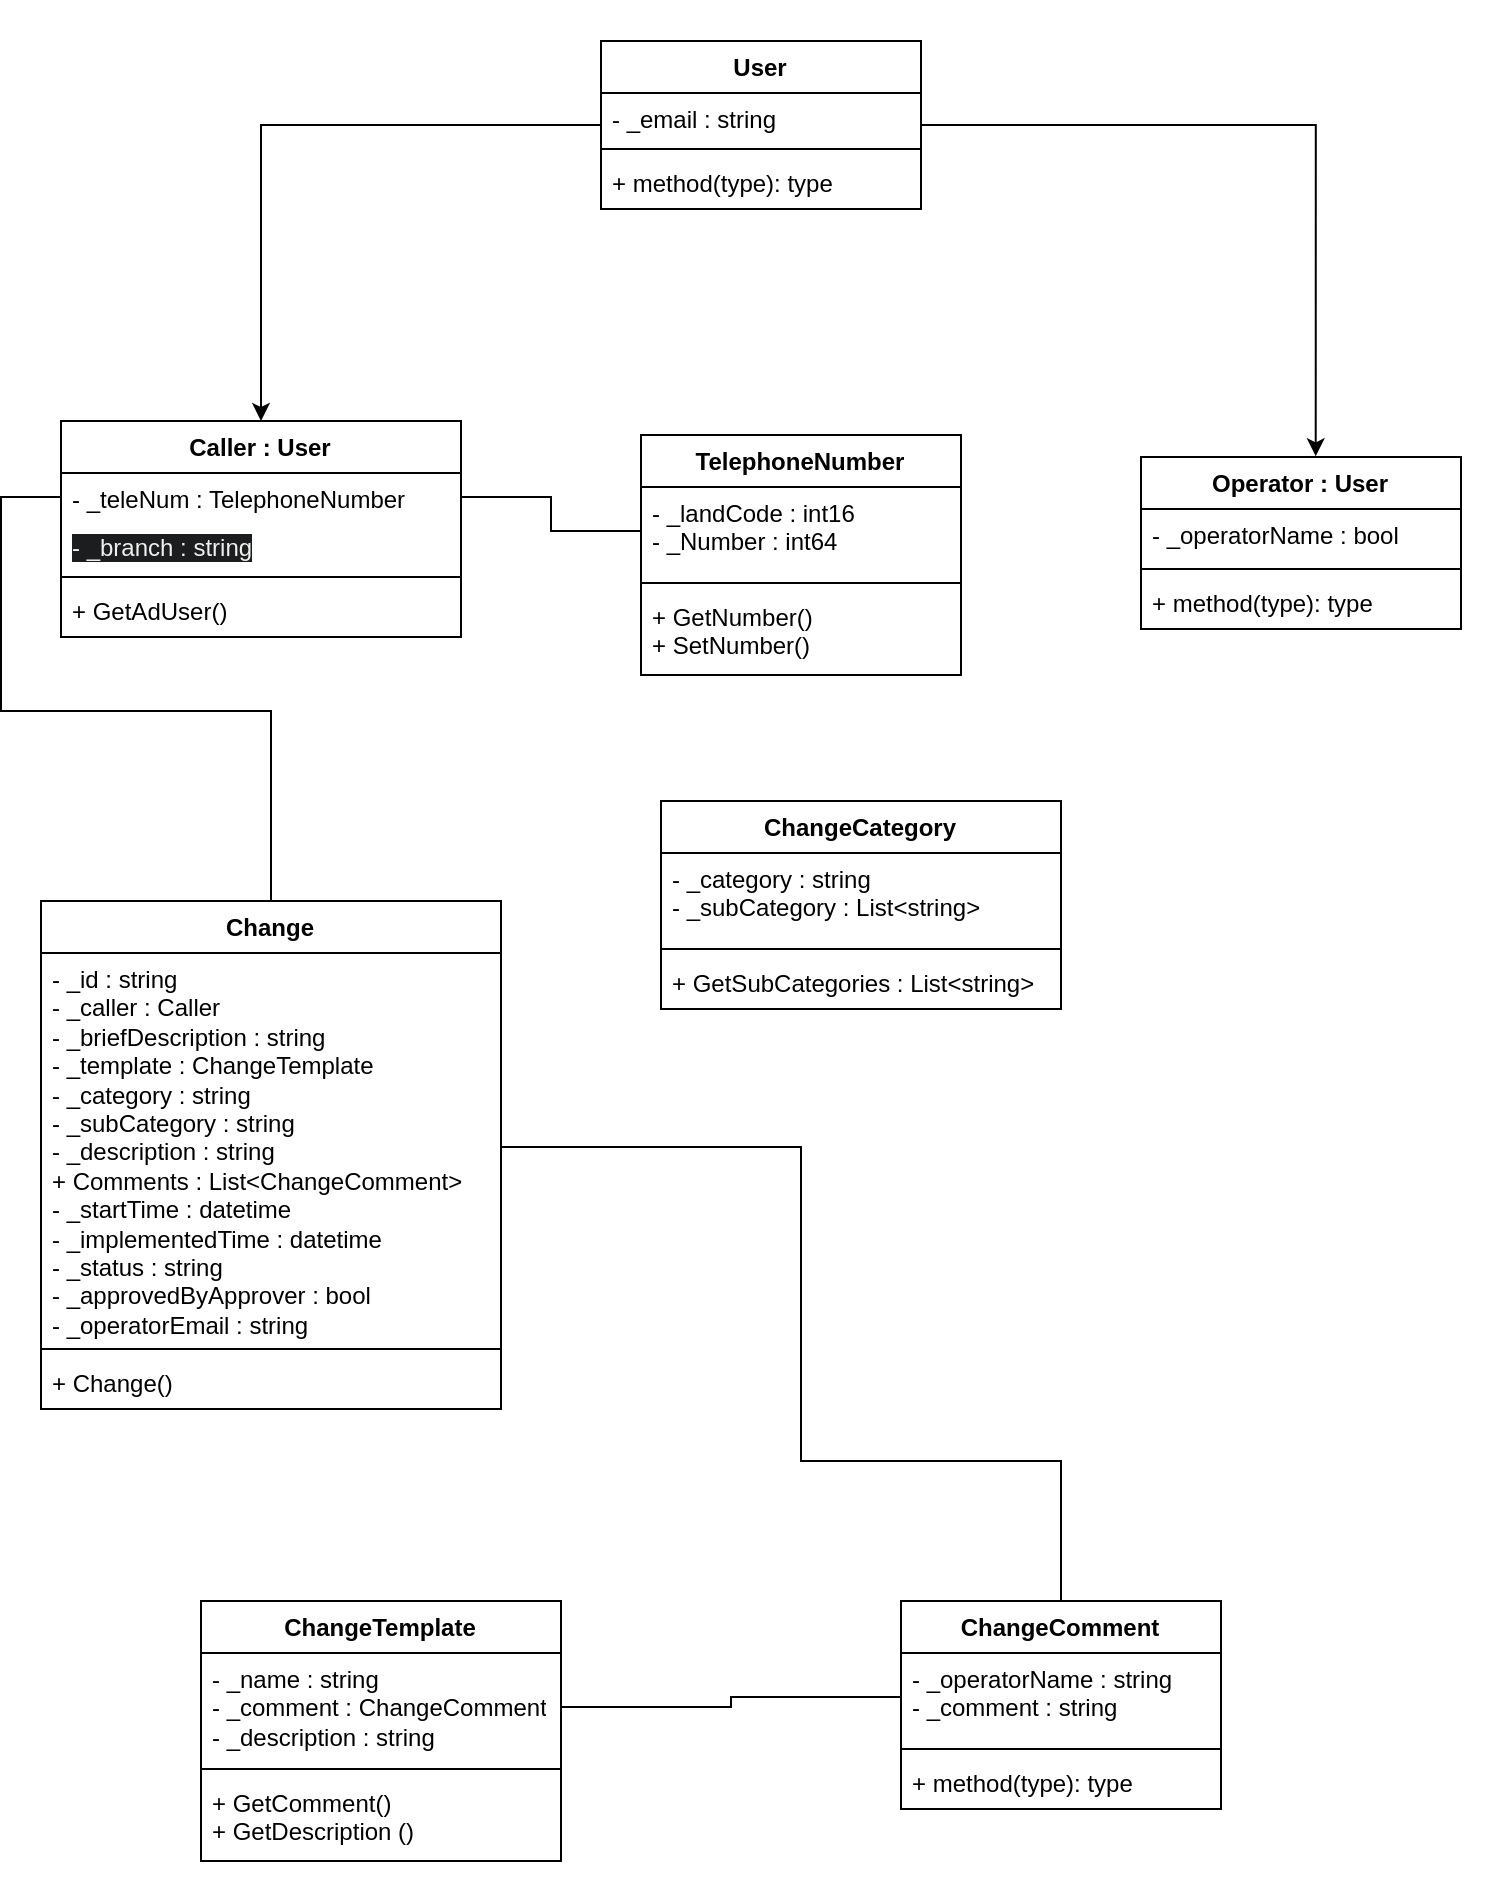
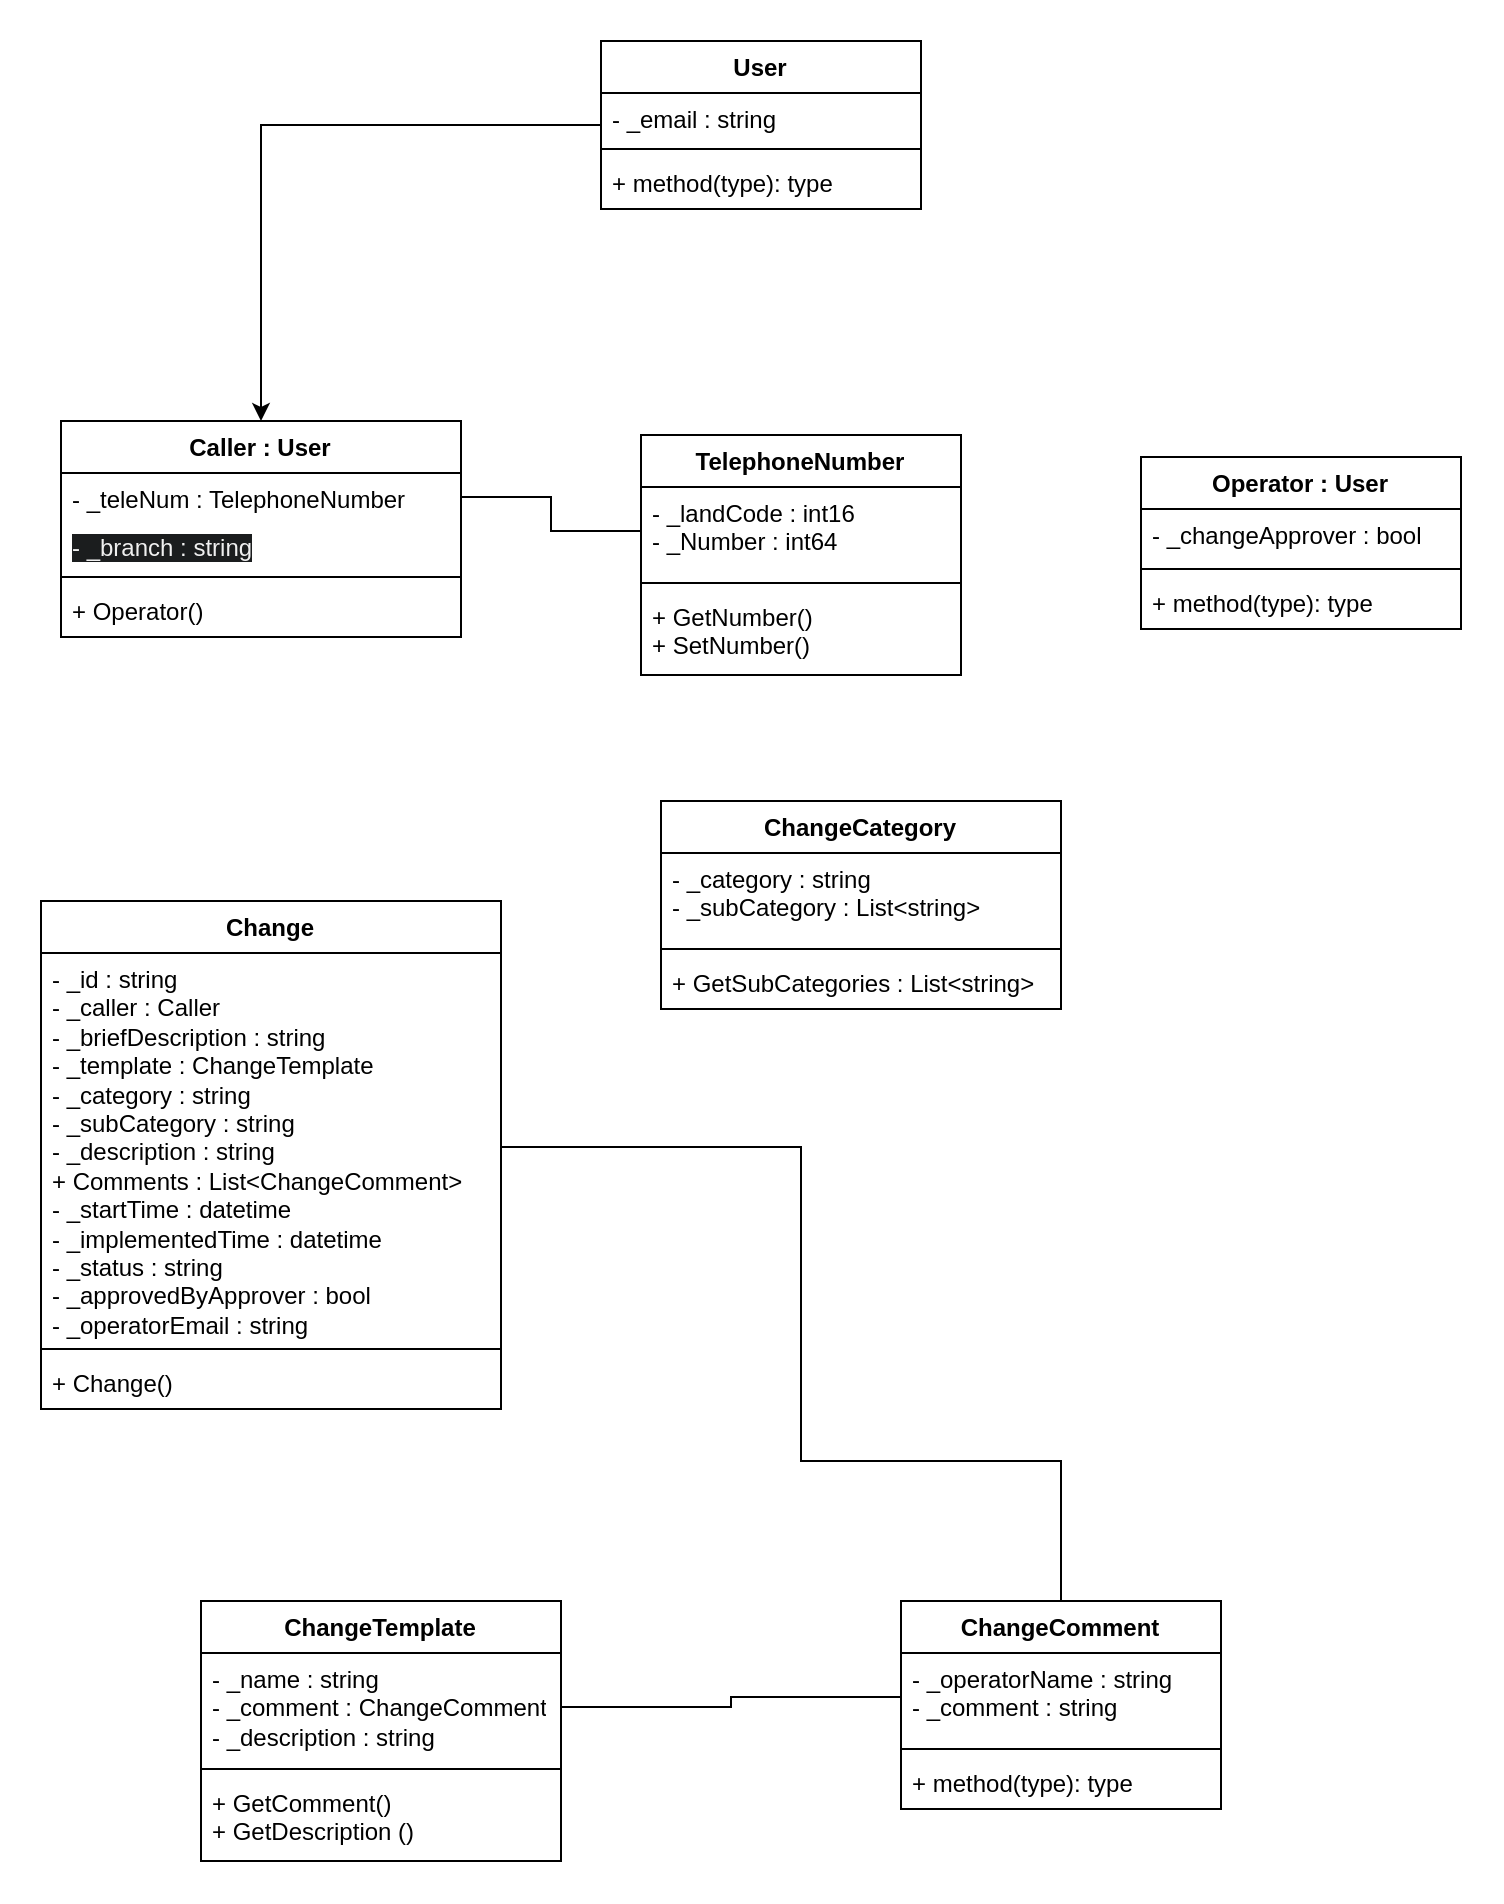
(1279, 125) -> none
(1285, 537) -> (1299, 537)
(157, 613) -> (151, 613)
(96, 711) -> none
